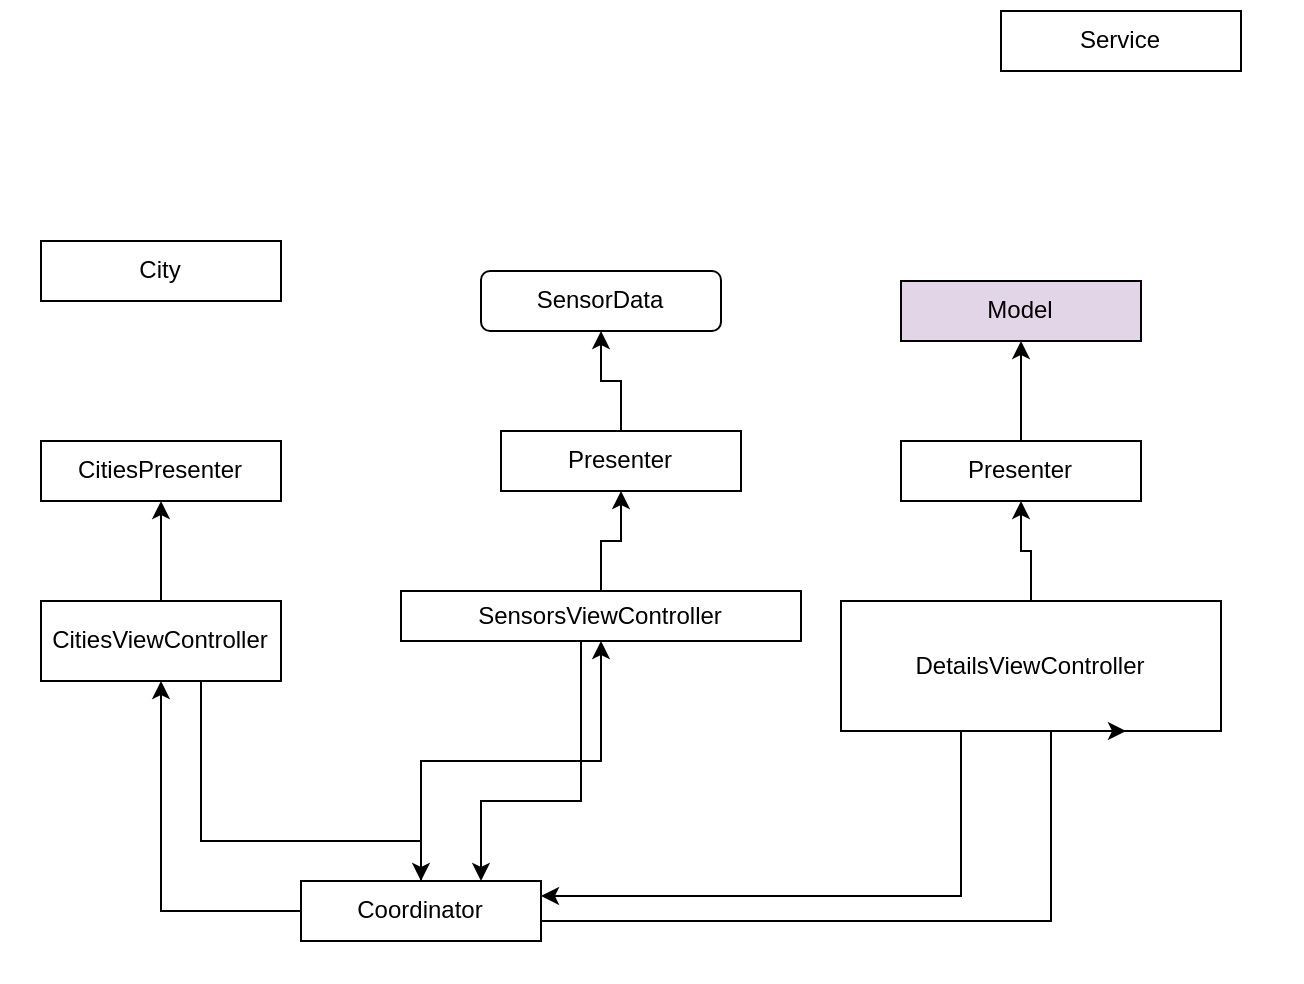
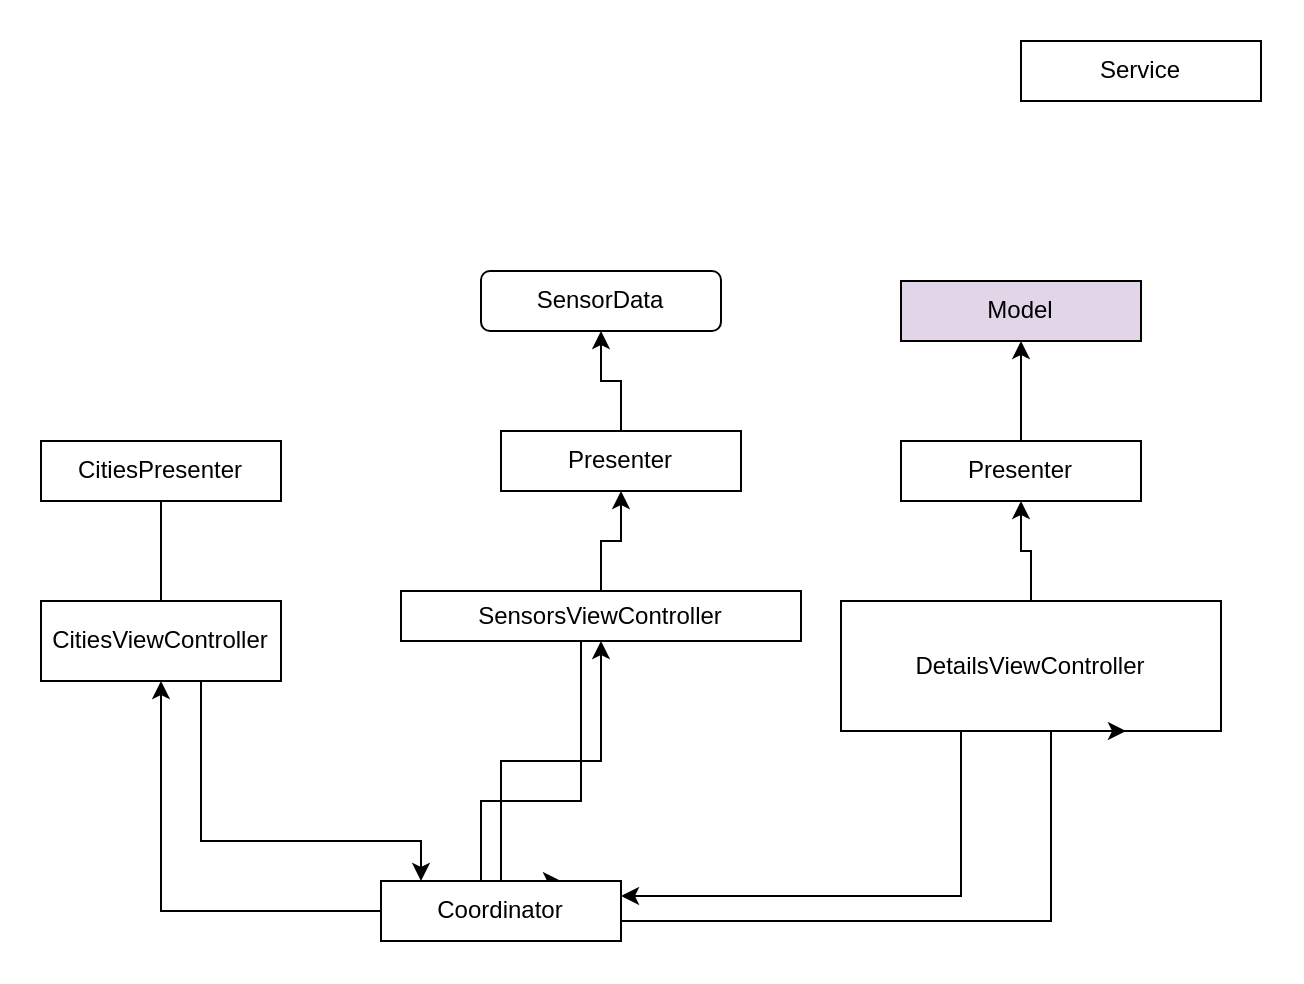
(1121, 41) -> (1141, 71)
(161, 271) -> none
(161, 516) -> (161, 510)
(421, 911) -> (501, 911)
